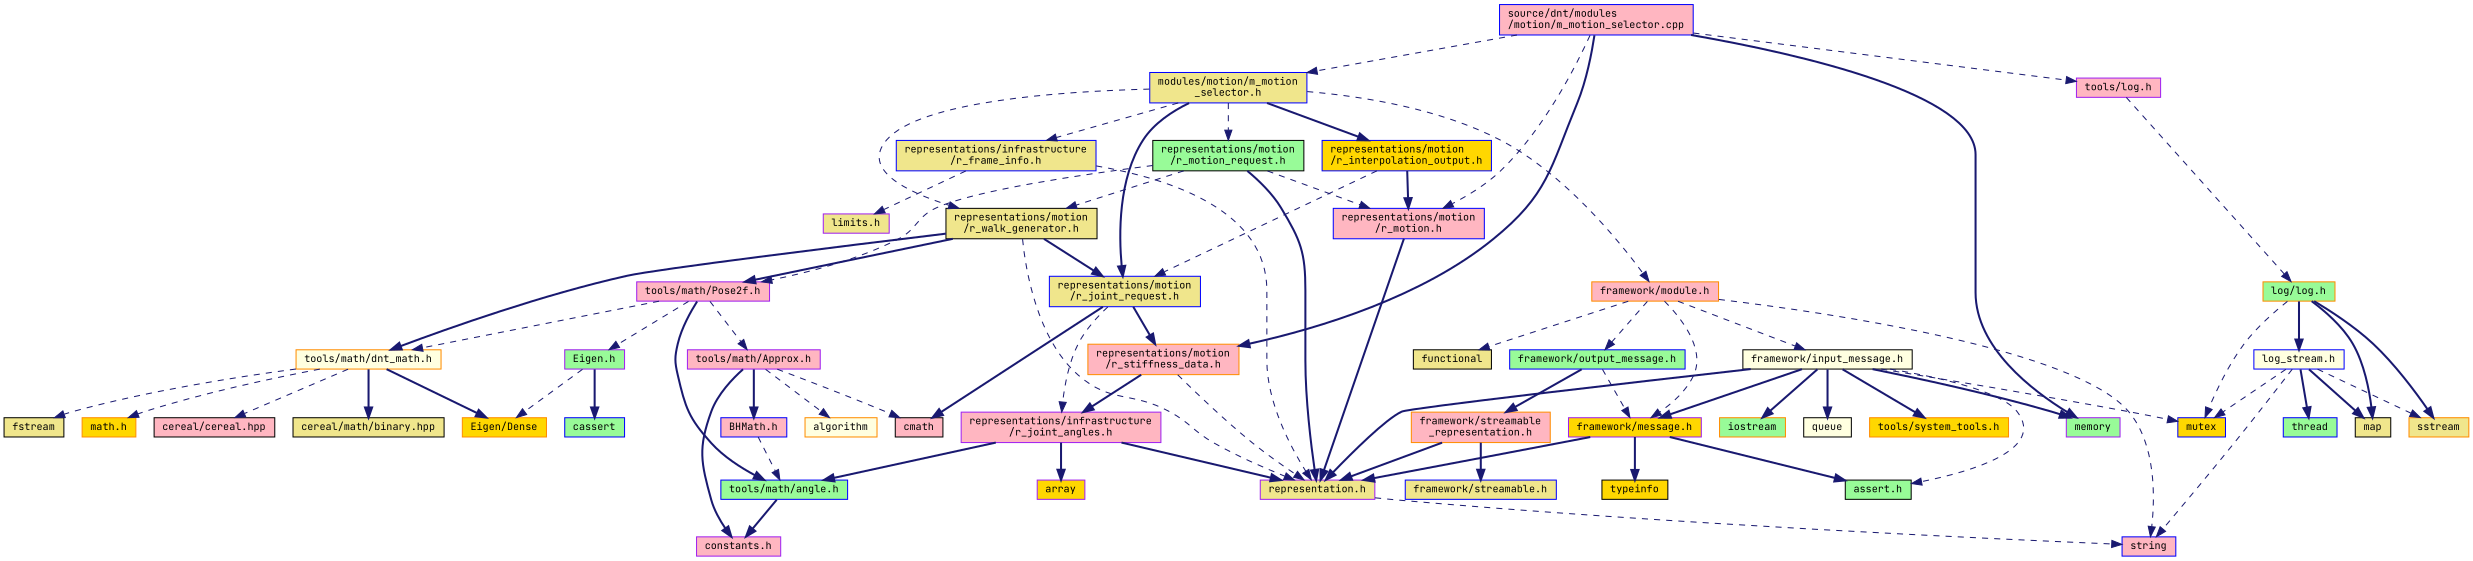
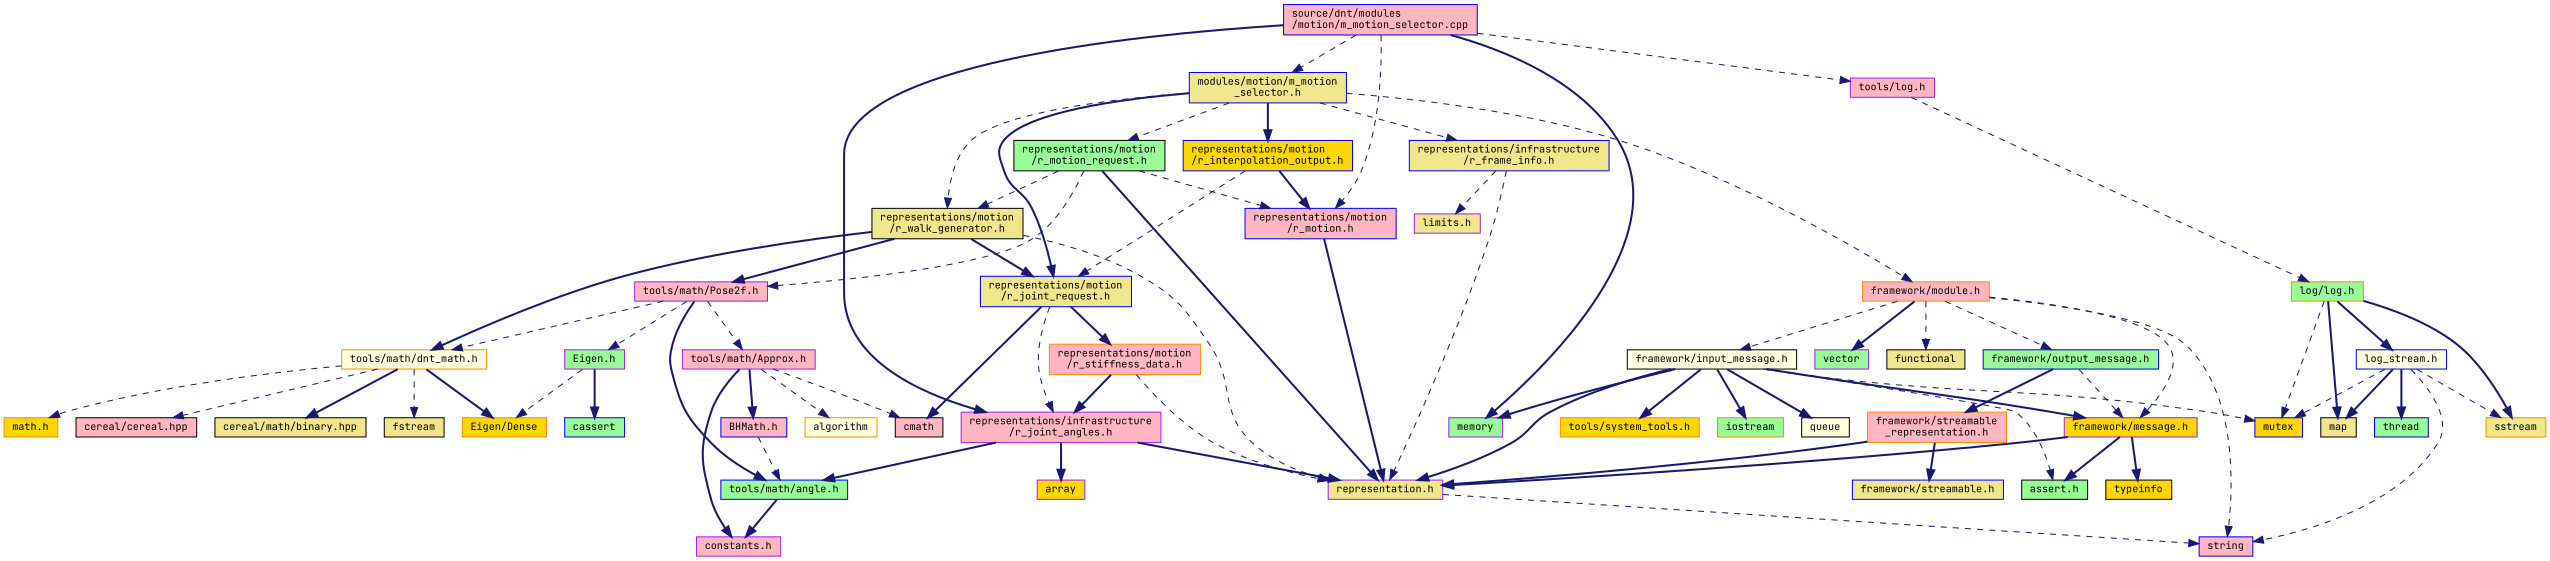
(1479, 249) -> (890, 98)
none -> (1842, 359)
